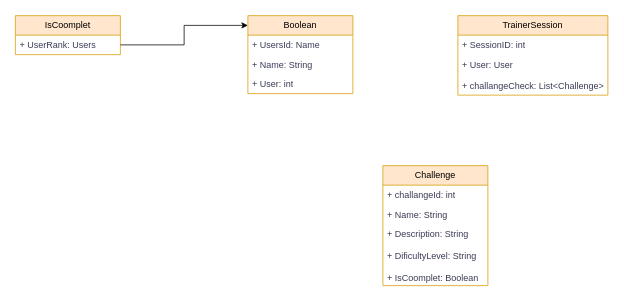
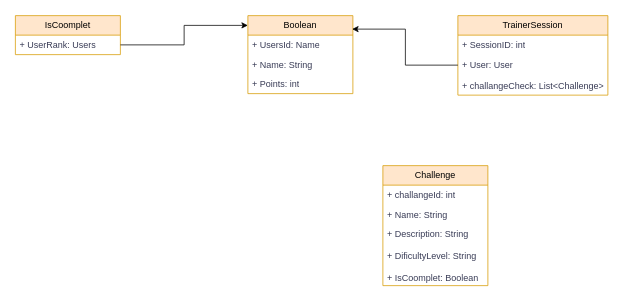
none -> (405, 47)
(275, 85) -> (279, 85)
